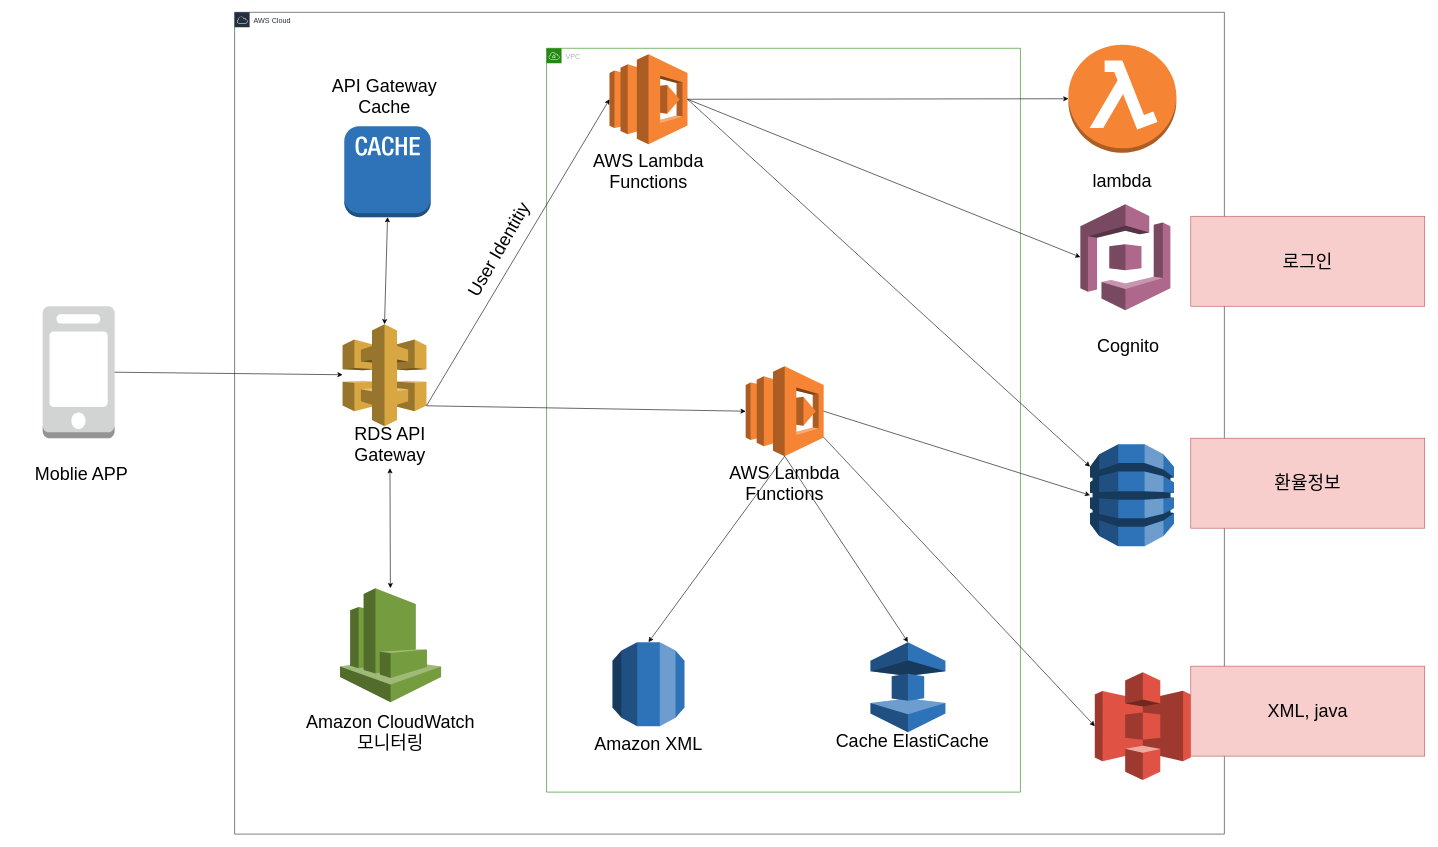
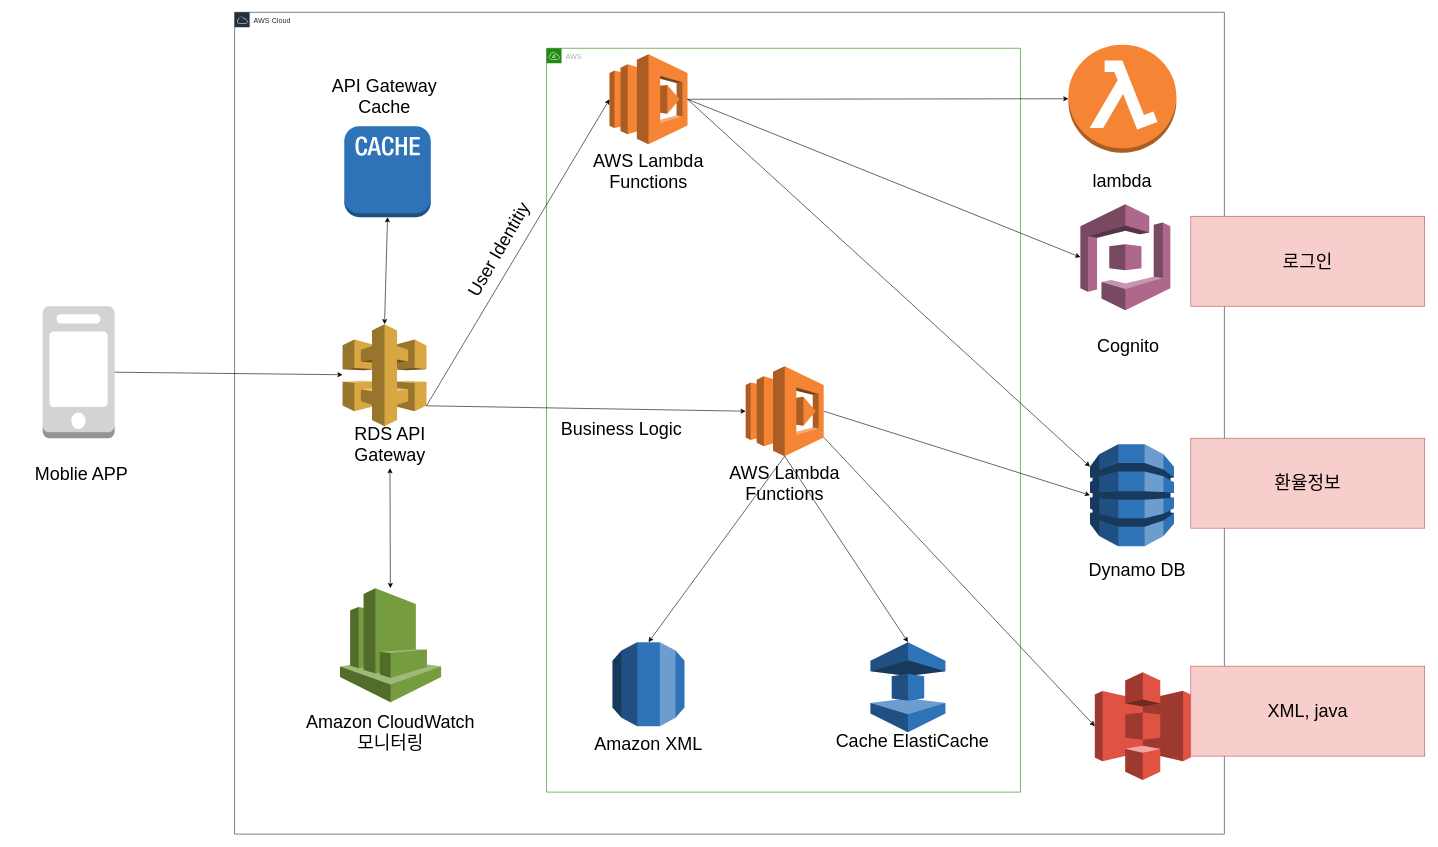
(572, 57) -> (572, 57)
none -> (621, 429)
none -> (1137, 570)
